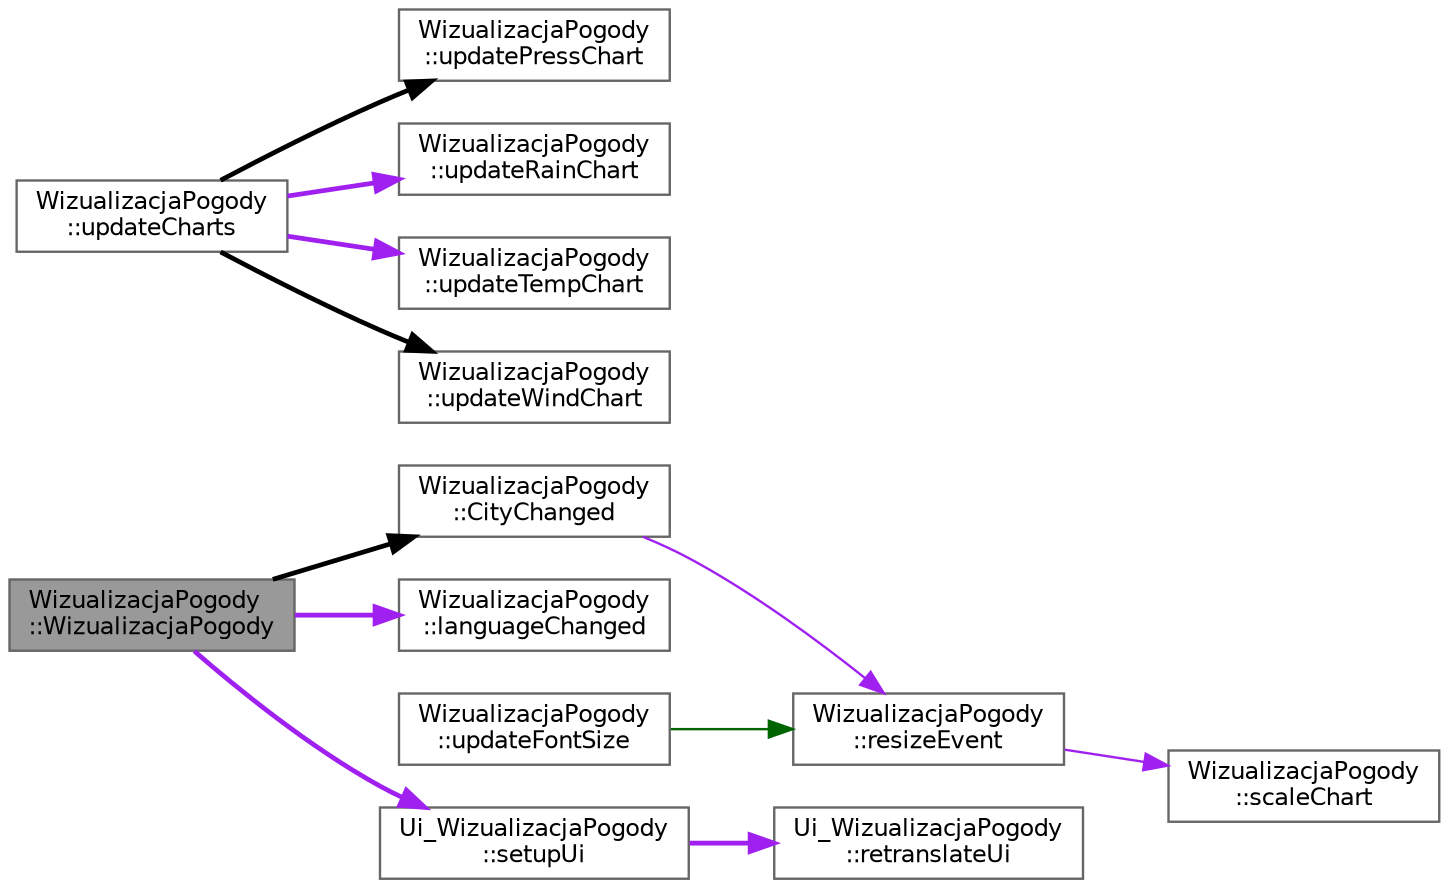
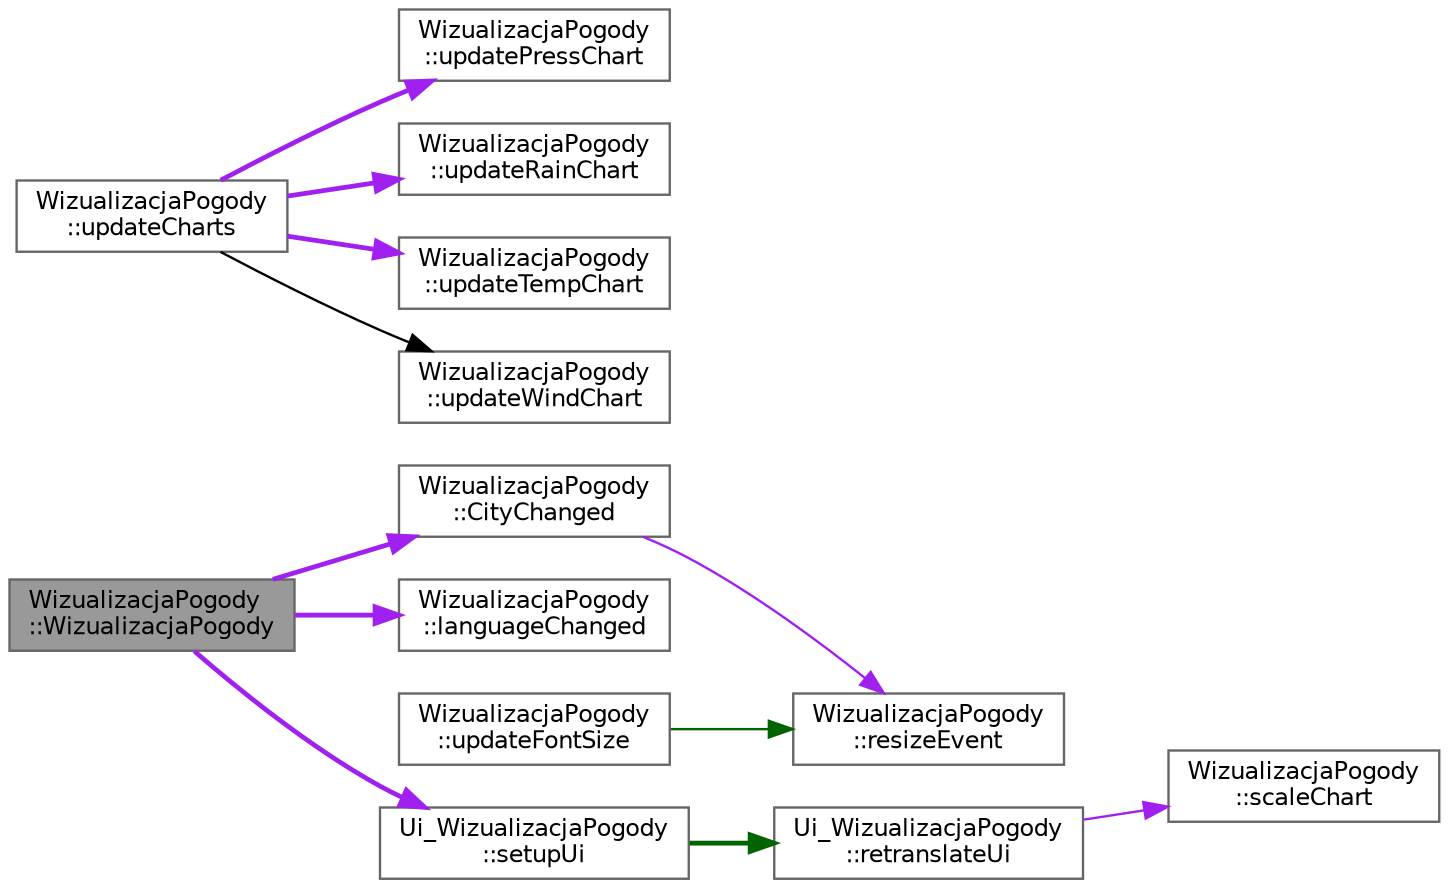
(314, 133) -> (314, 133)
(314, 299) -> (314, 299)
(332, 562) -> (332, 562)
(1104, 756) -> (1114, 815)
(720, 843) -> (720, 843)
